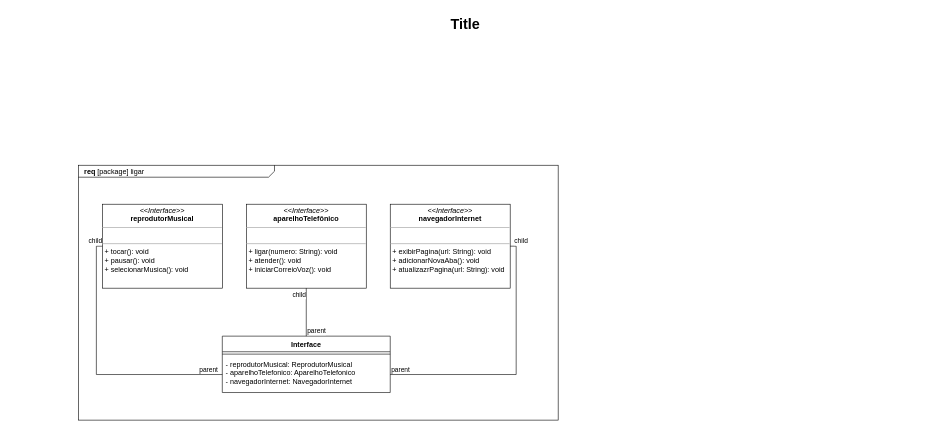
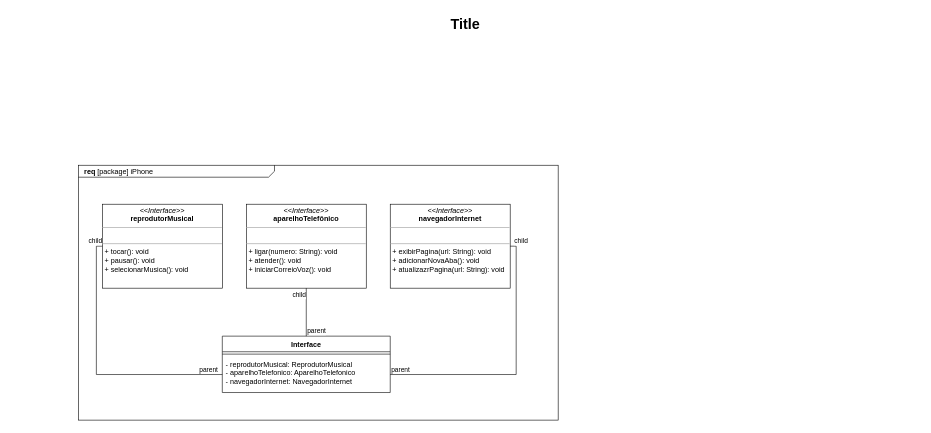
(318, 165) -> (318, 165)
